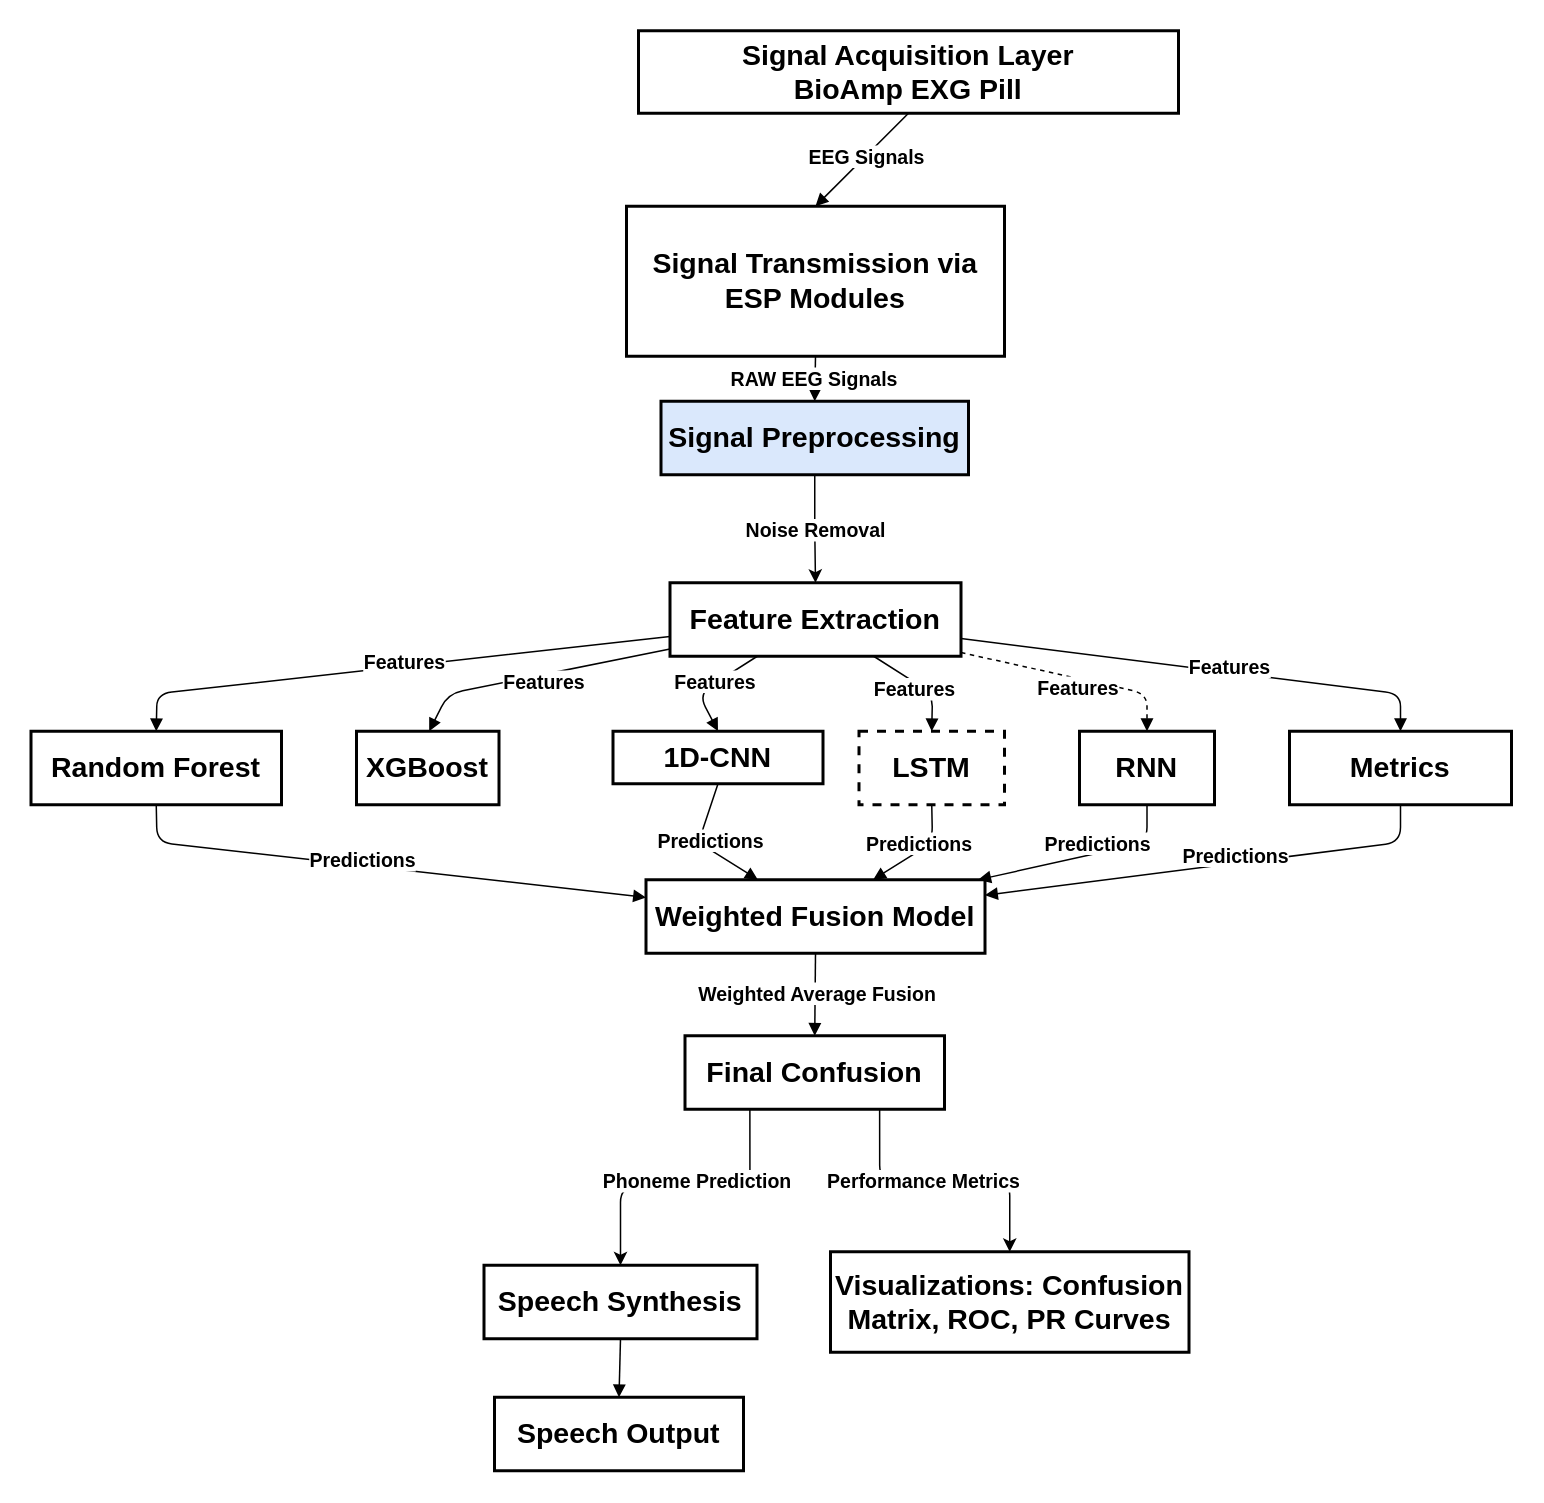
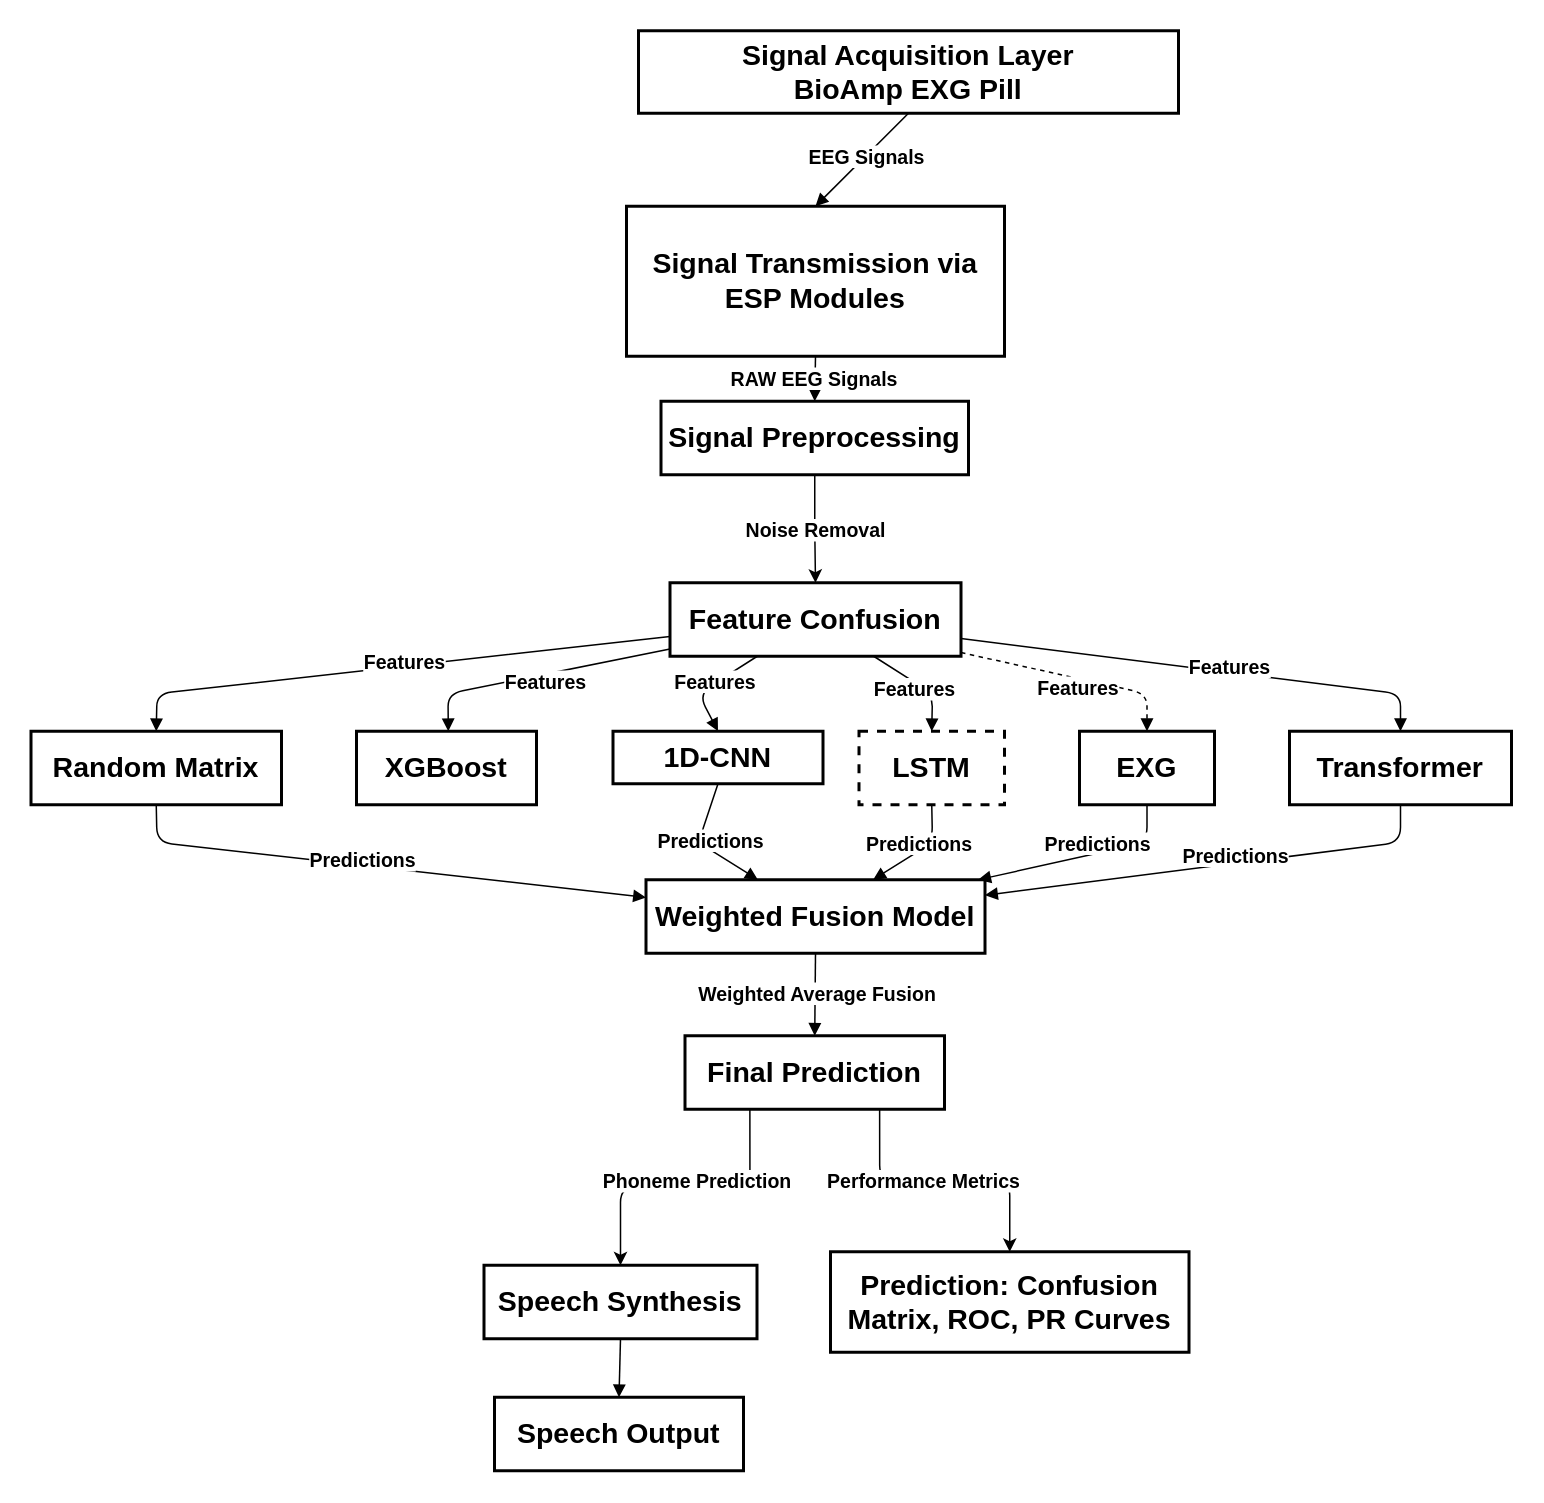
(815, 438) -> (815, 438)
(815, 620) -> (815, 620)
(428, 768) -> (446, 768)
(156, 769) -> (156, 769)
(1147, 769) -> (1147, 769)
(1400, 769) -> (1400, 769)
(815, 1073) -> (815, 1073)
(1010, 1303) -> (1010, 1303)
